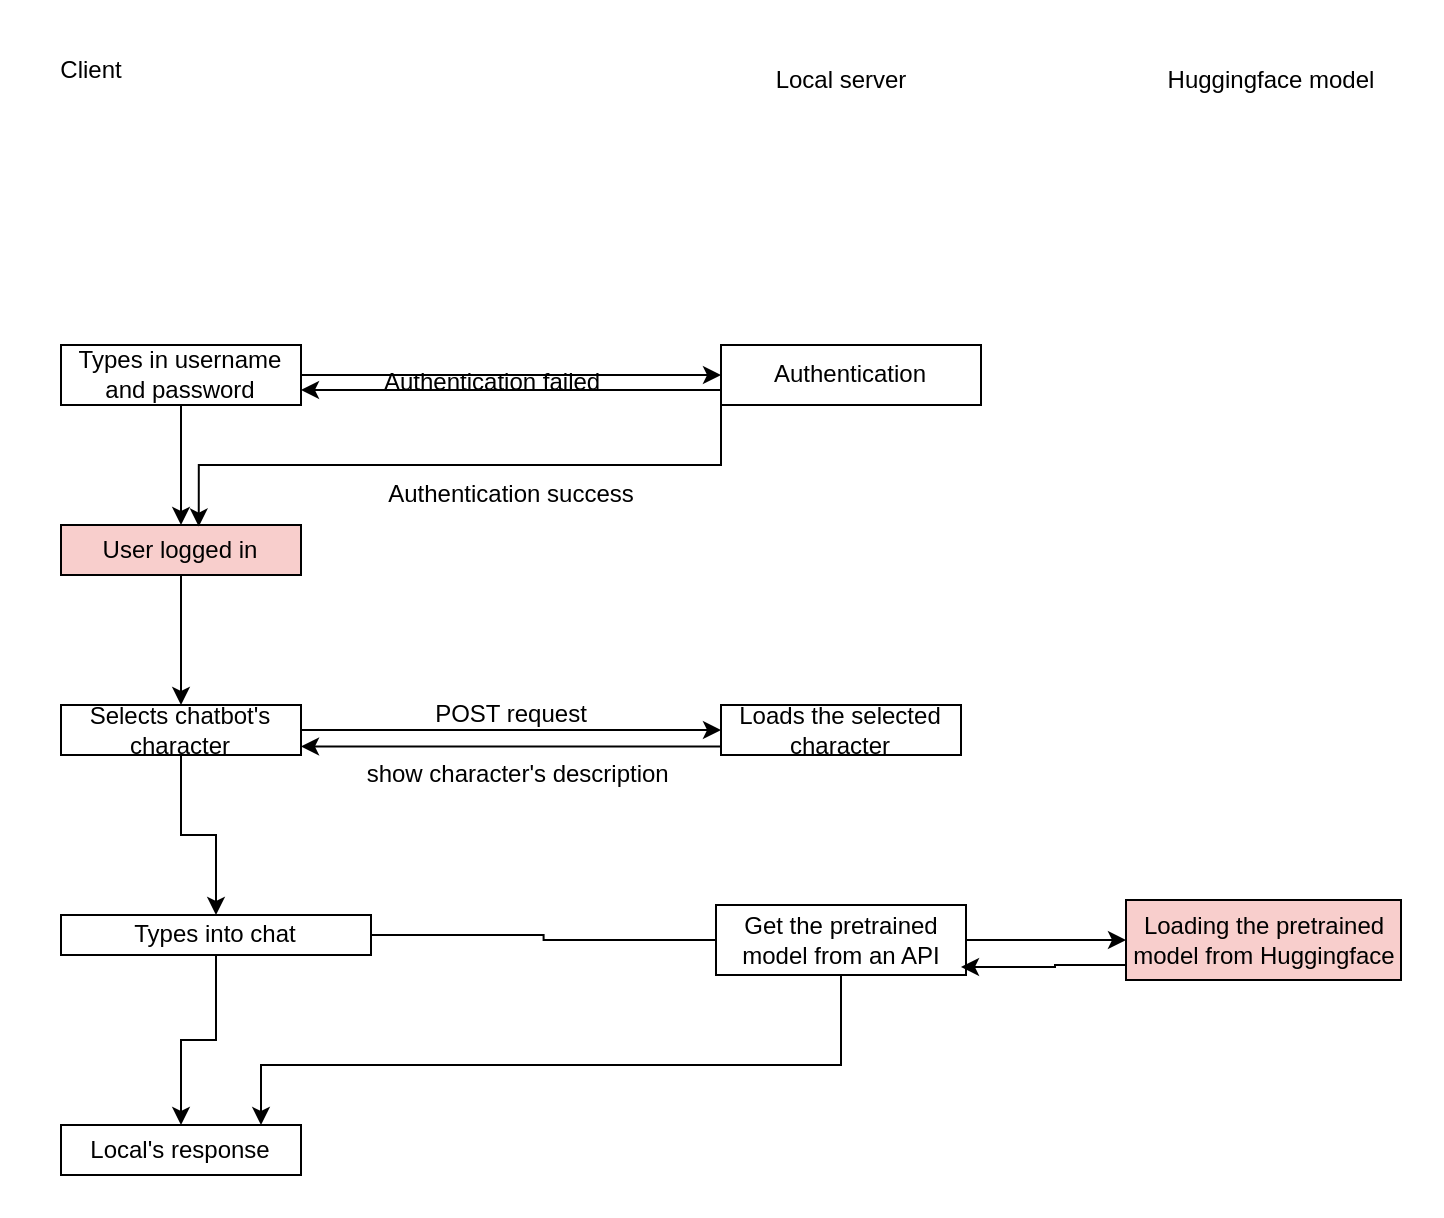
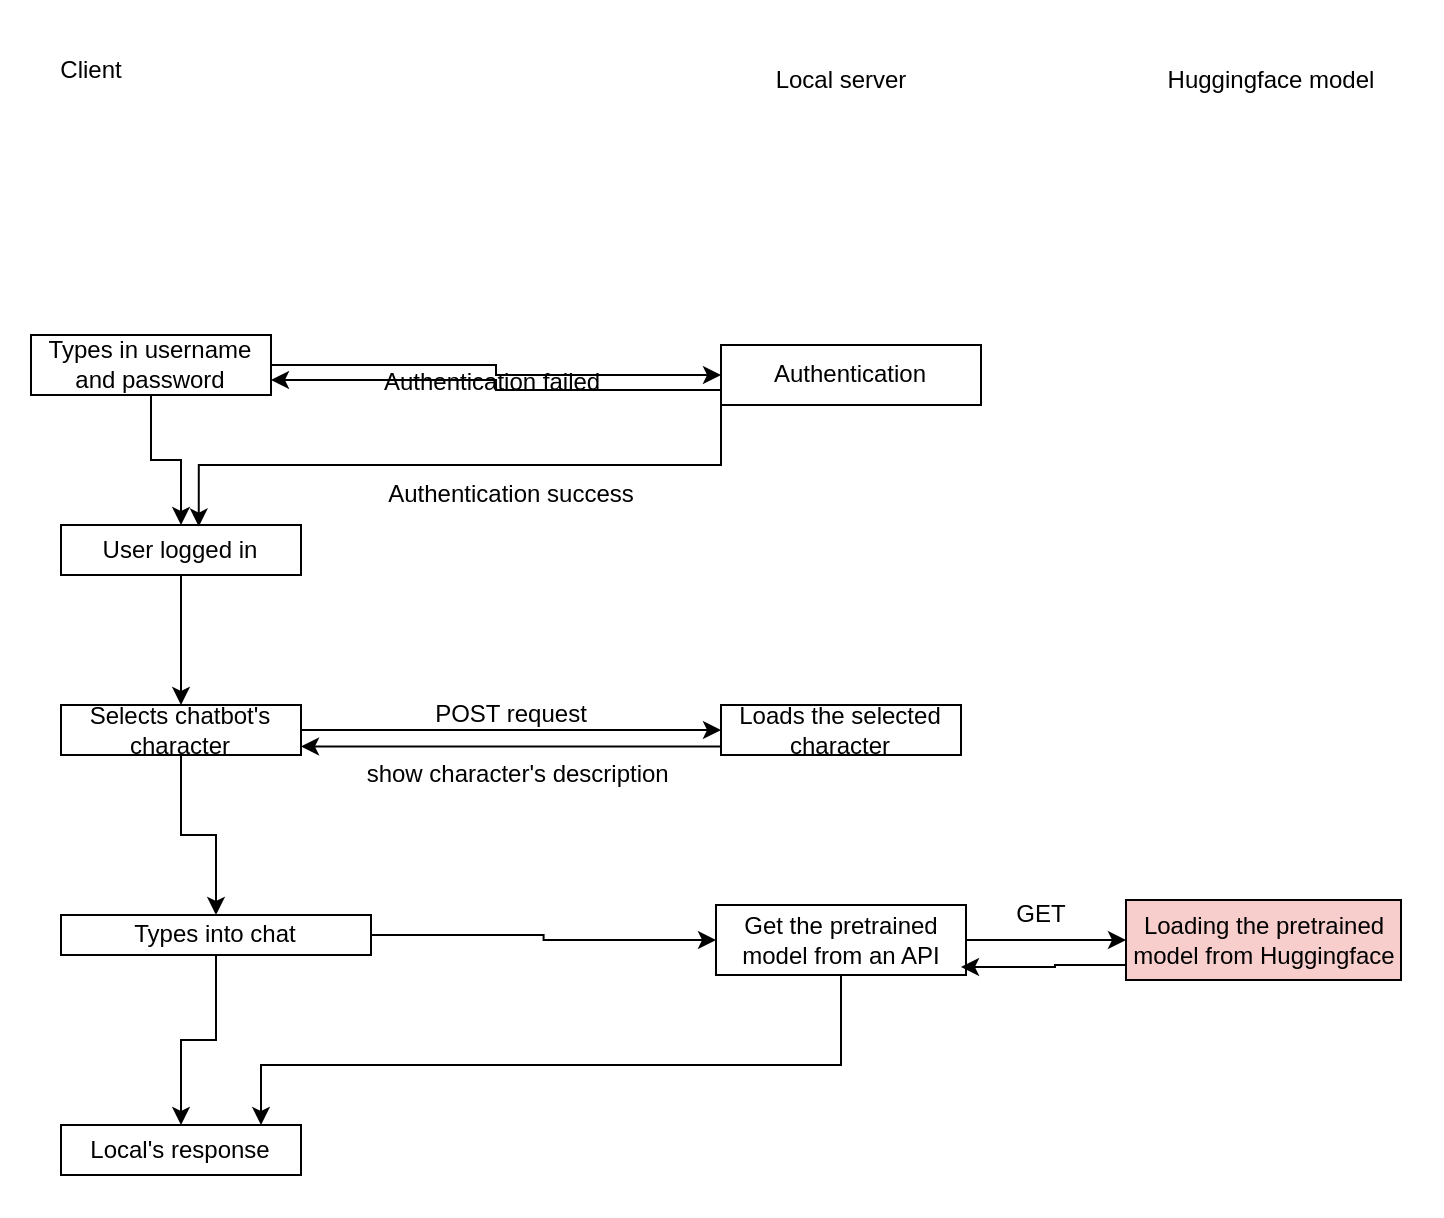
(181, 375) -> (151, 365)
(181, 550) -> (181, 550)
none -> (1041, 915)
(706, 940) -> (701, 940)
